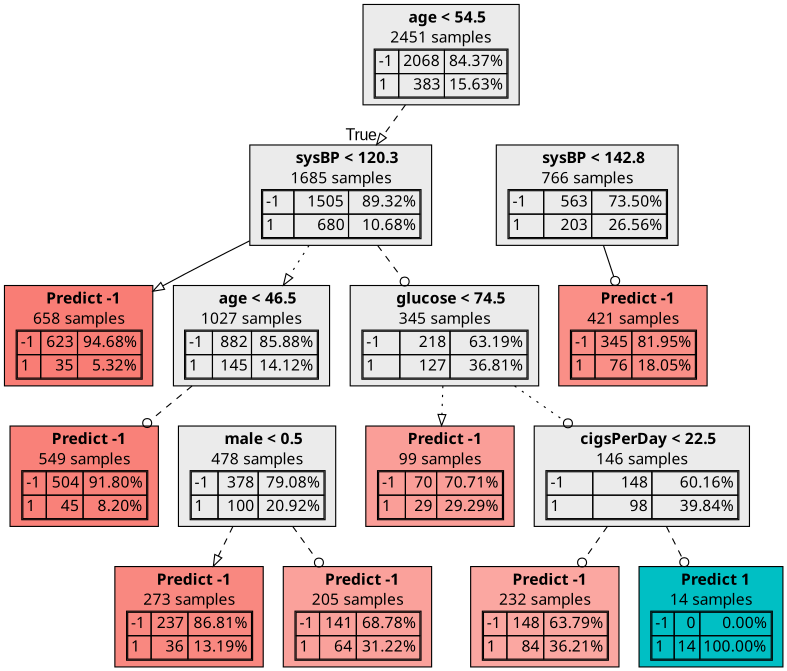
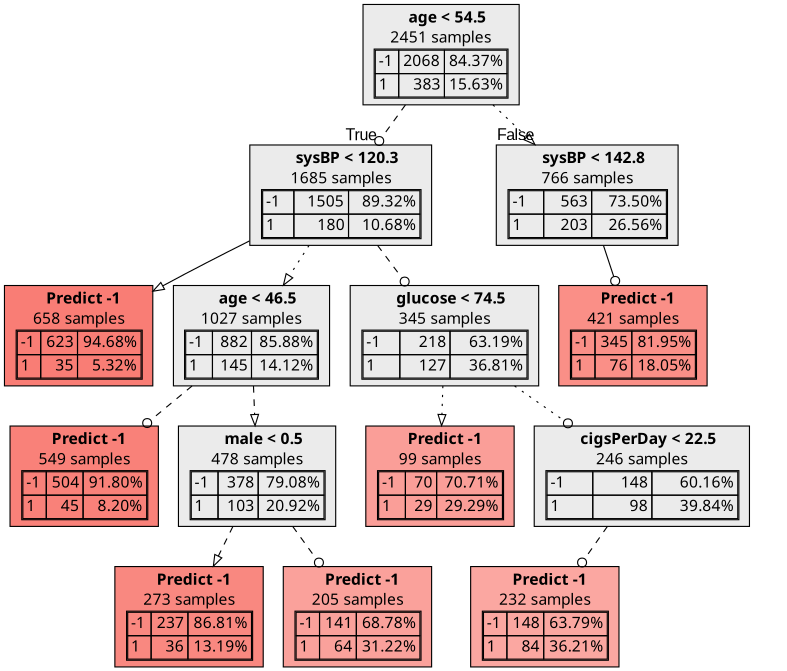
(394, 121) -> (394, 121)
none -> (510, 121)
(331, 225) -> (331, 225)
none -> (254, 400)
(642, 459) -> (642, 459)
(241, 506) -> (241, 506)
(711, 617) -> none
